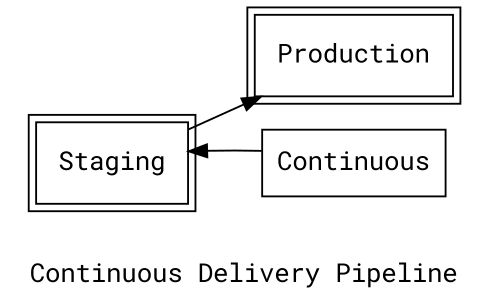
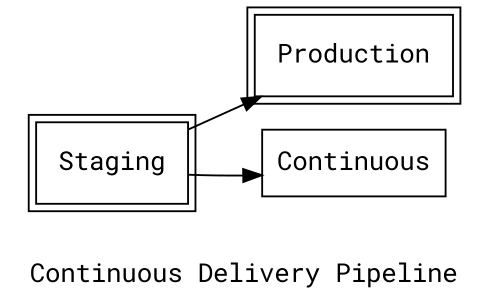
(235, 151) -> (216, 175)
